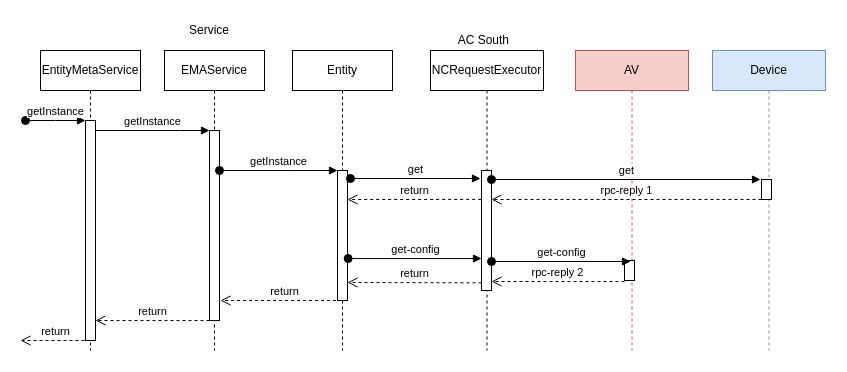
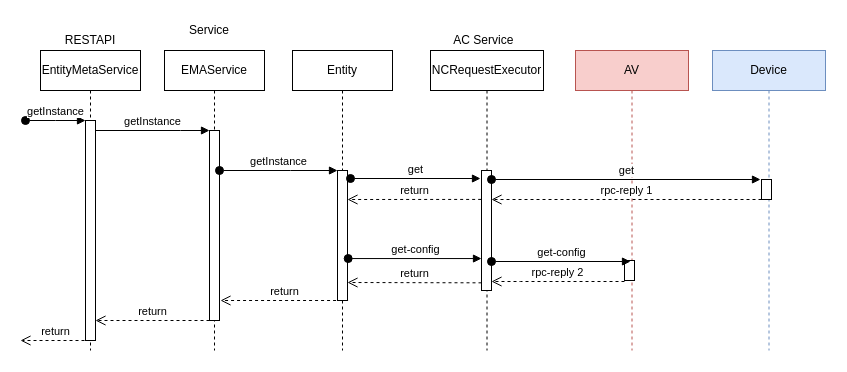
none -> (91, 41)
(486, 41) -> (486, 41)
